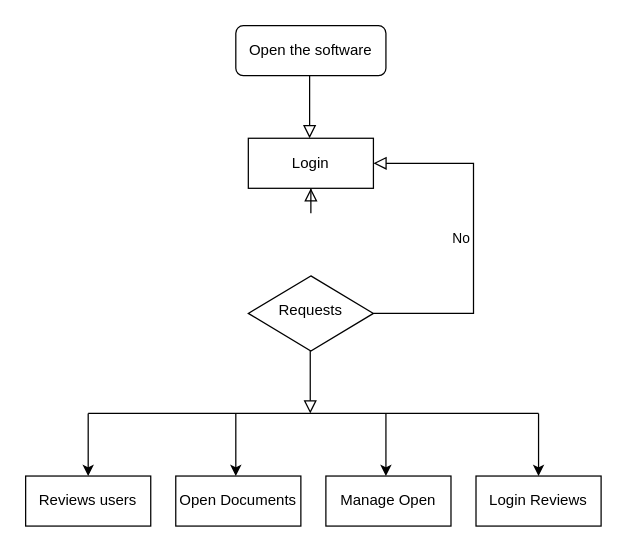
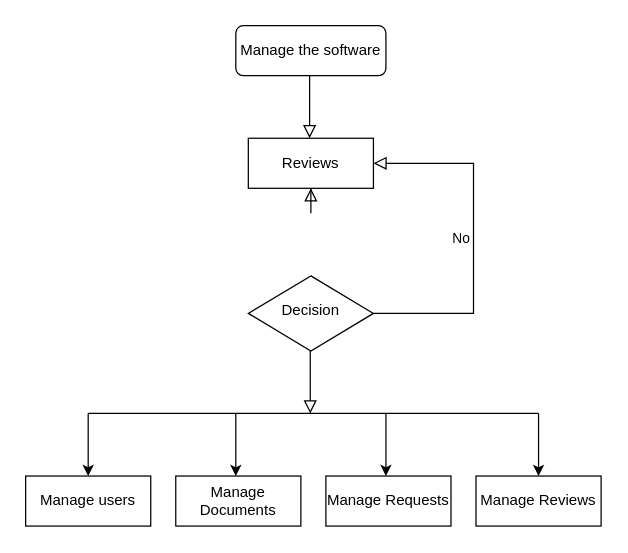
(311, 51) -> (311, 51)
(311, 163) -> (311, 163)
(311, 311) -> (311, 311)
(88, 501) -> (88, 501)
(238, 501) -> (238, 501)
(388, 501) -> (388, 501)
(538, 501) -> (538, 501)
